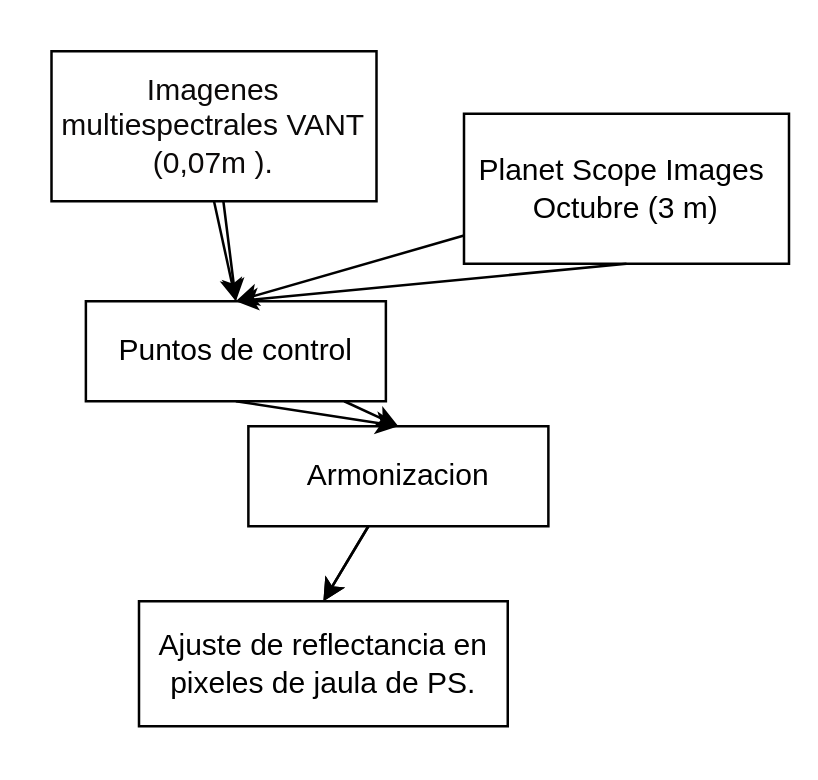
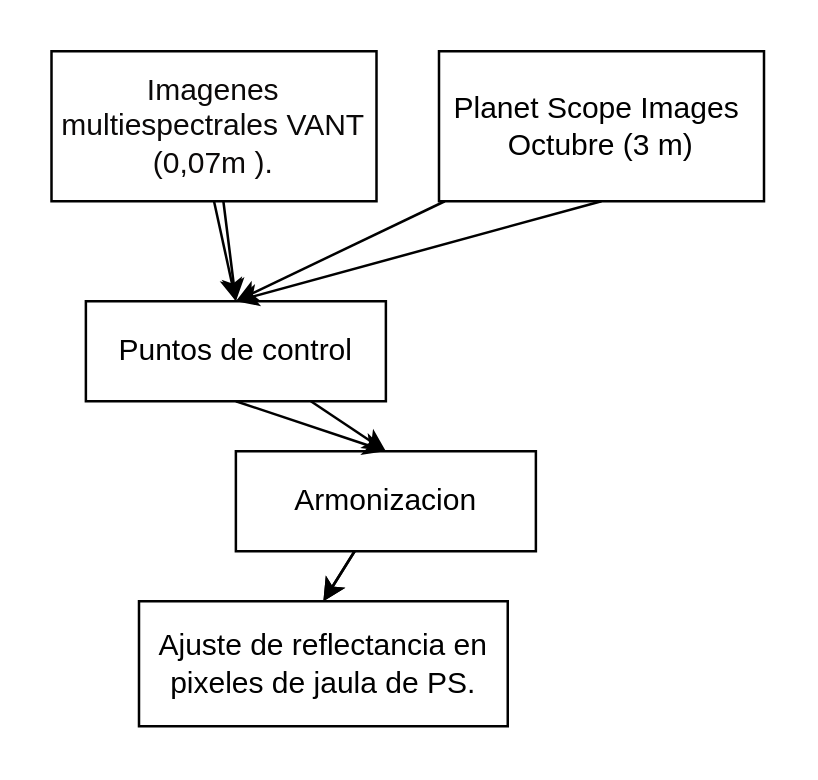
(626, 189) -> (601, 126)
(398, 476) -> (386, 501)
